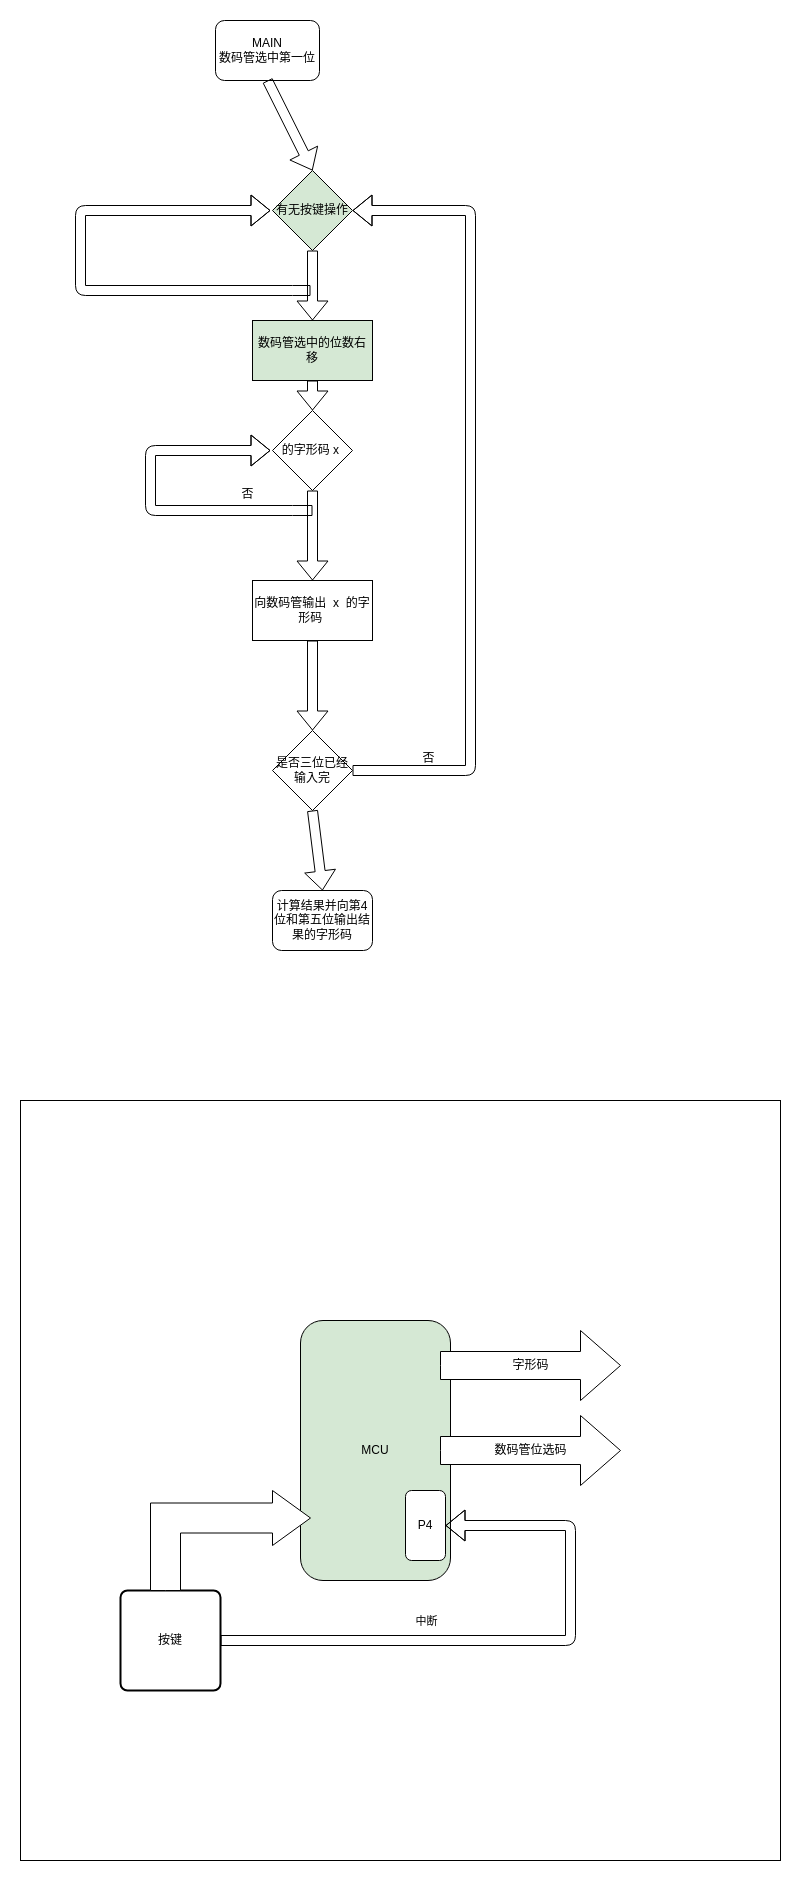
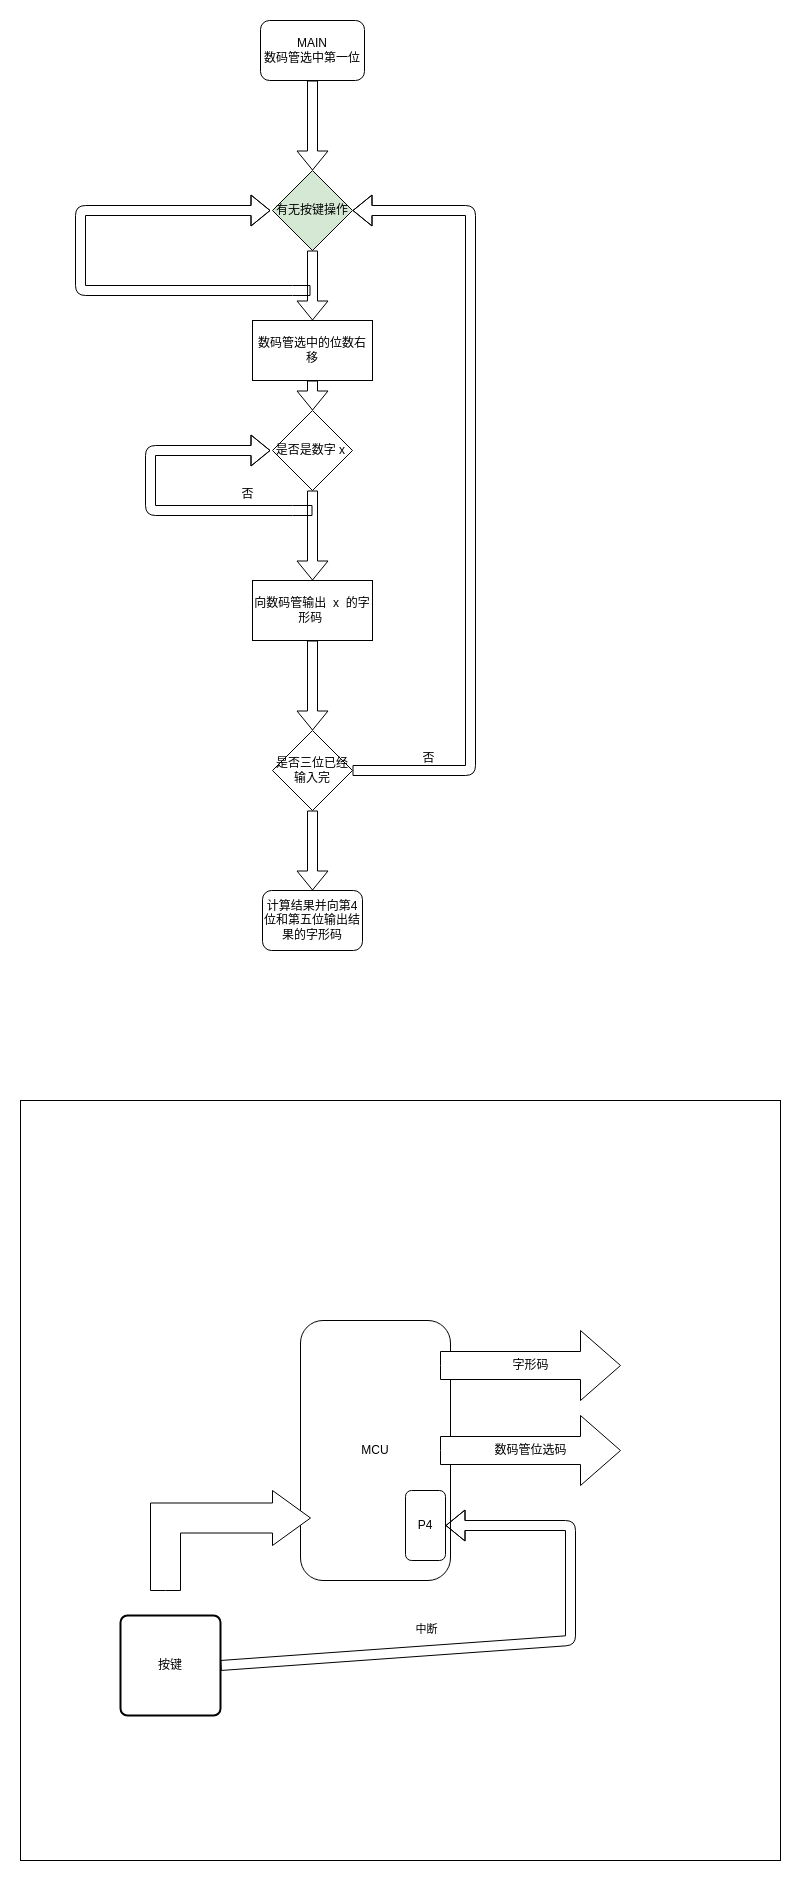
(268, 51) -> (313, 51)
(313, 351) -> (313, 351)
(313, 451) -> (313, 451)
(323, 921) -> (313, 921)
(376, 1451) -> (376, 1451)
(171, 1641) -> (171, 1666)
